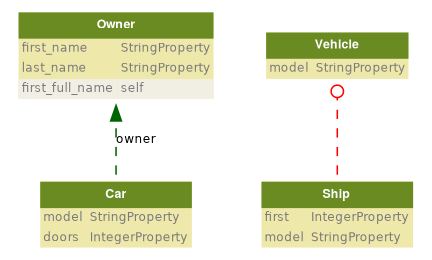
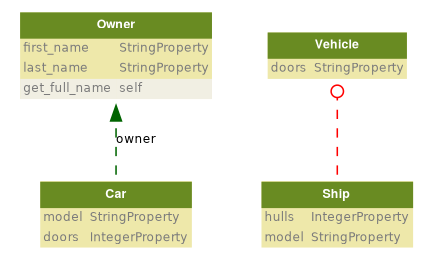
(289, 68) -> (289, 68)
(68, 88) -> (68, 88)
(277, 217) -> (280, 217)
